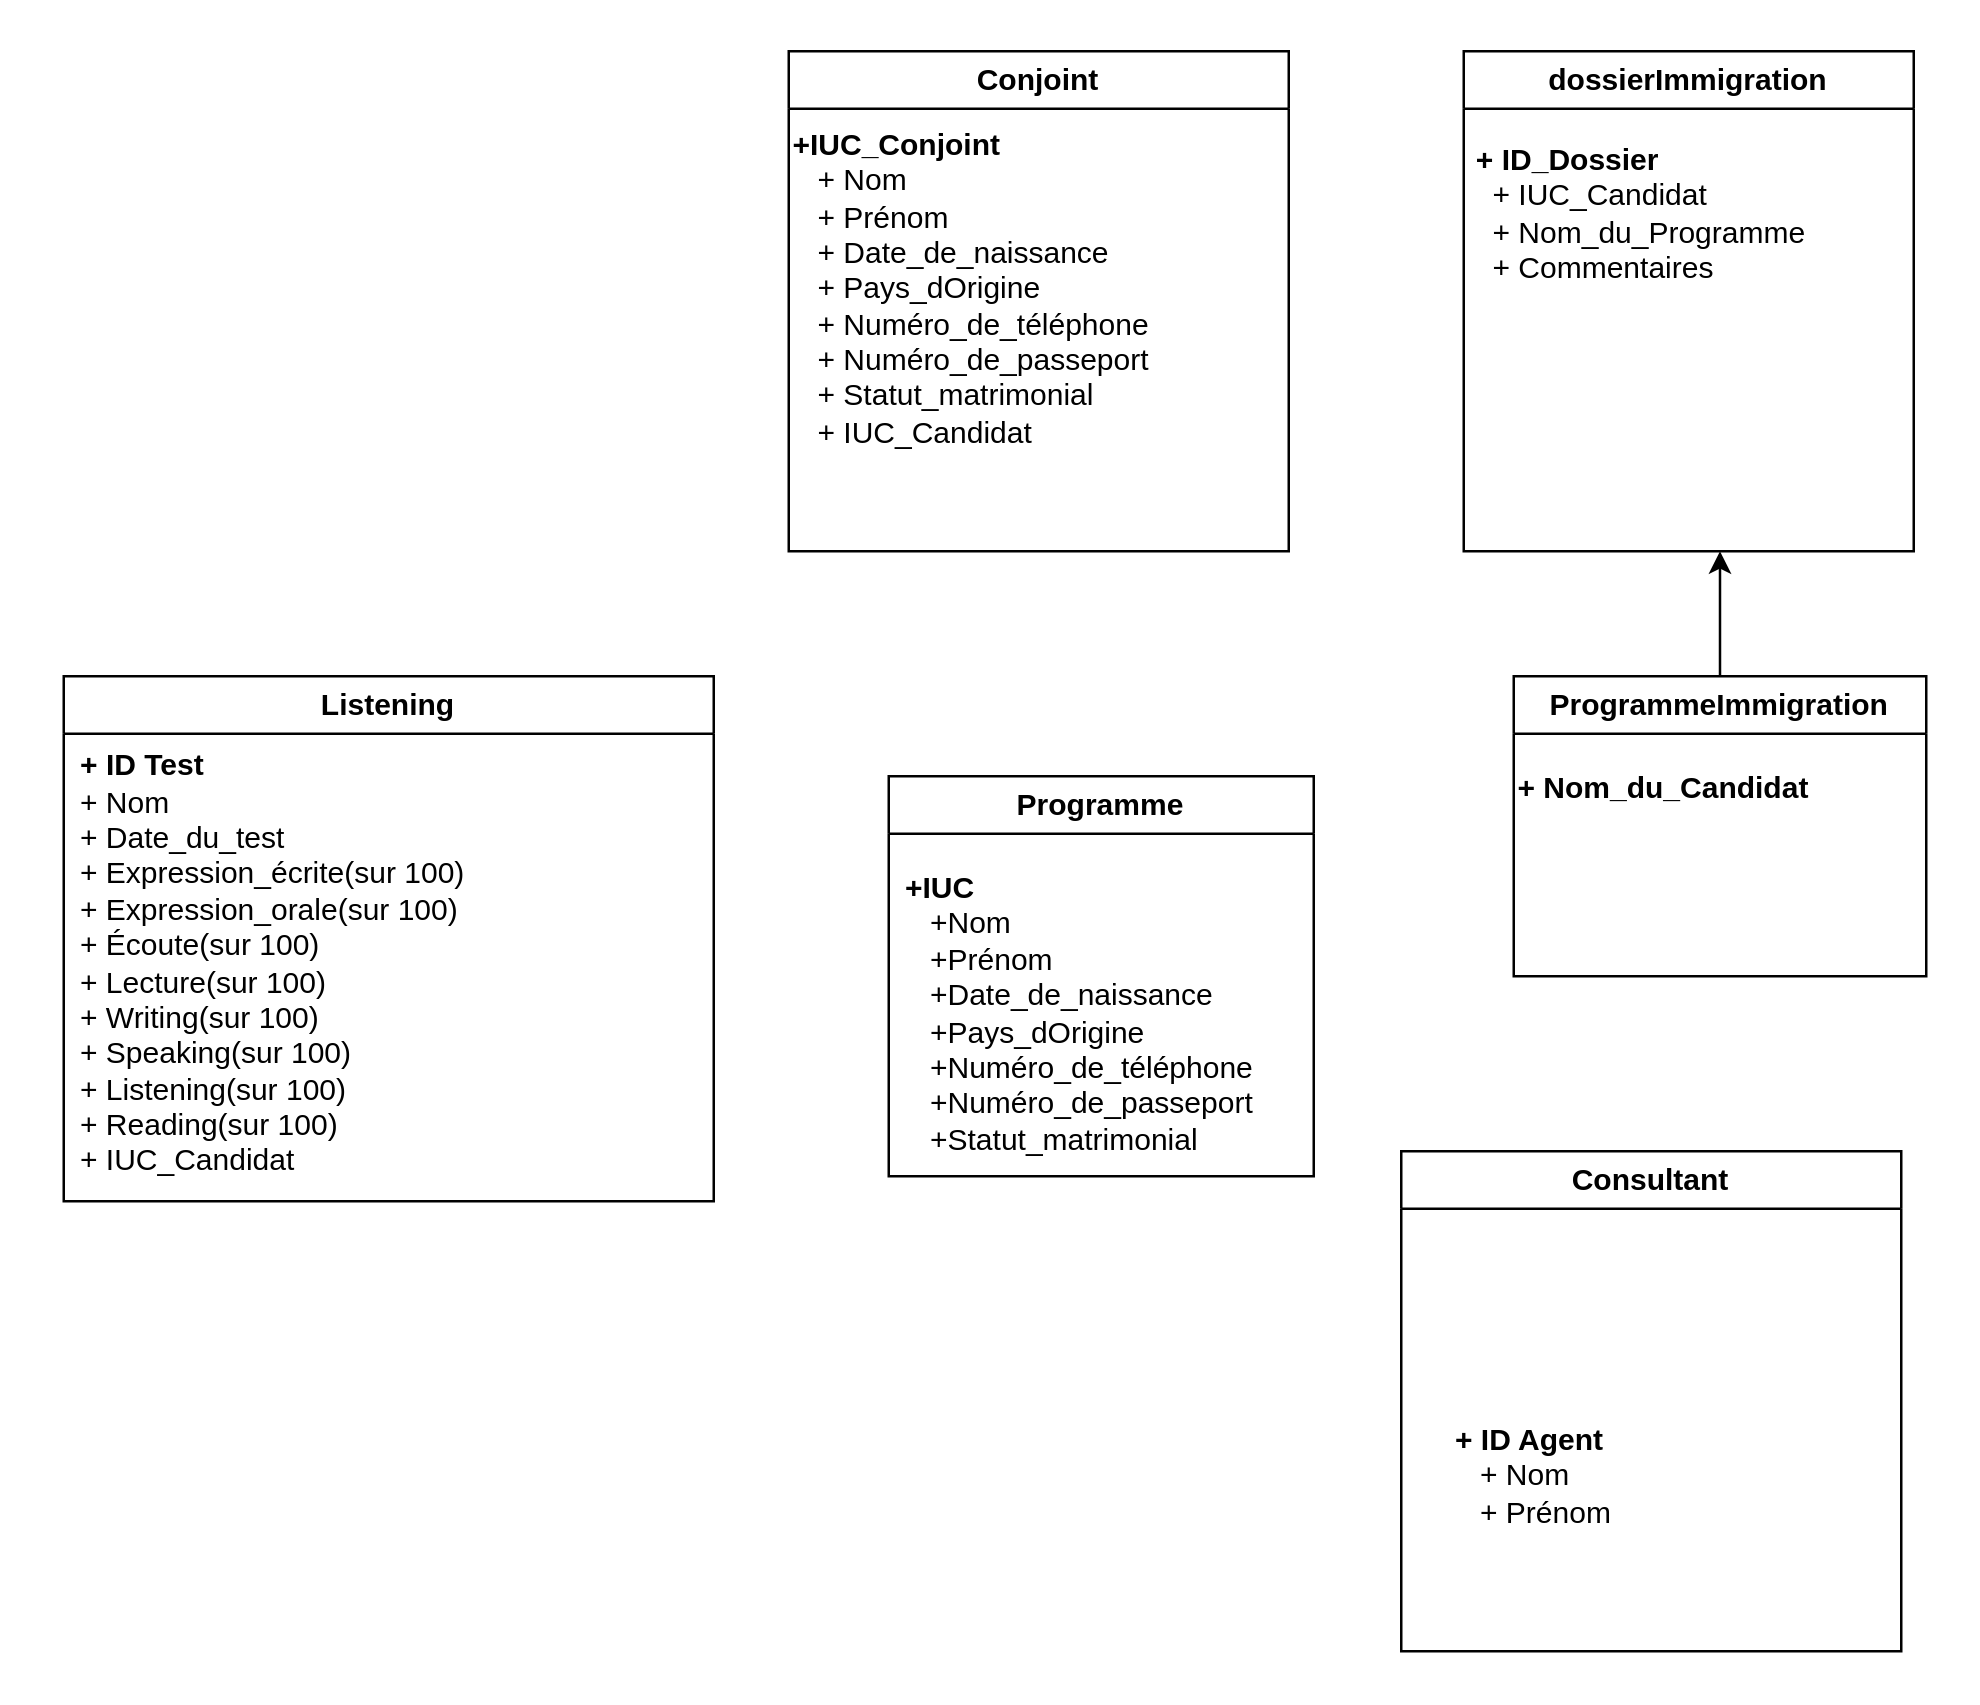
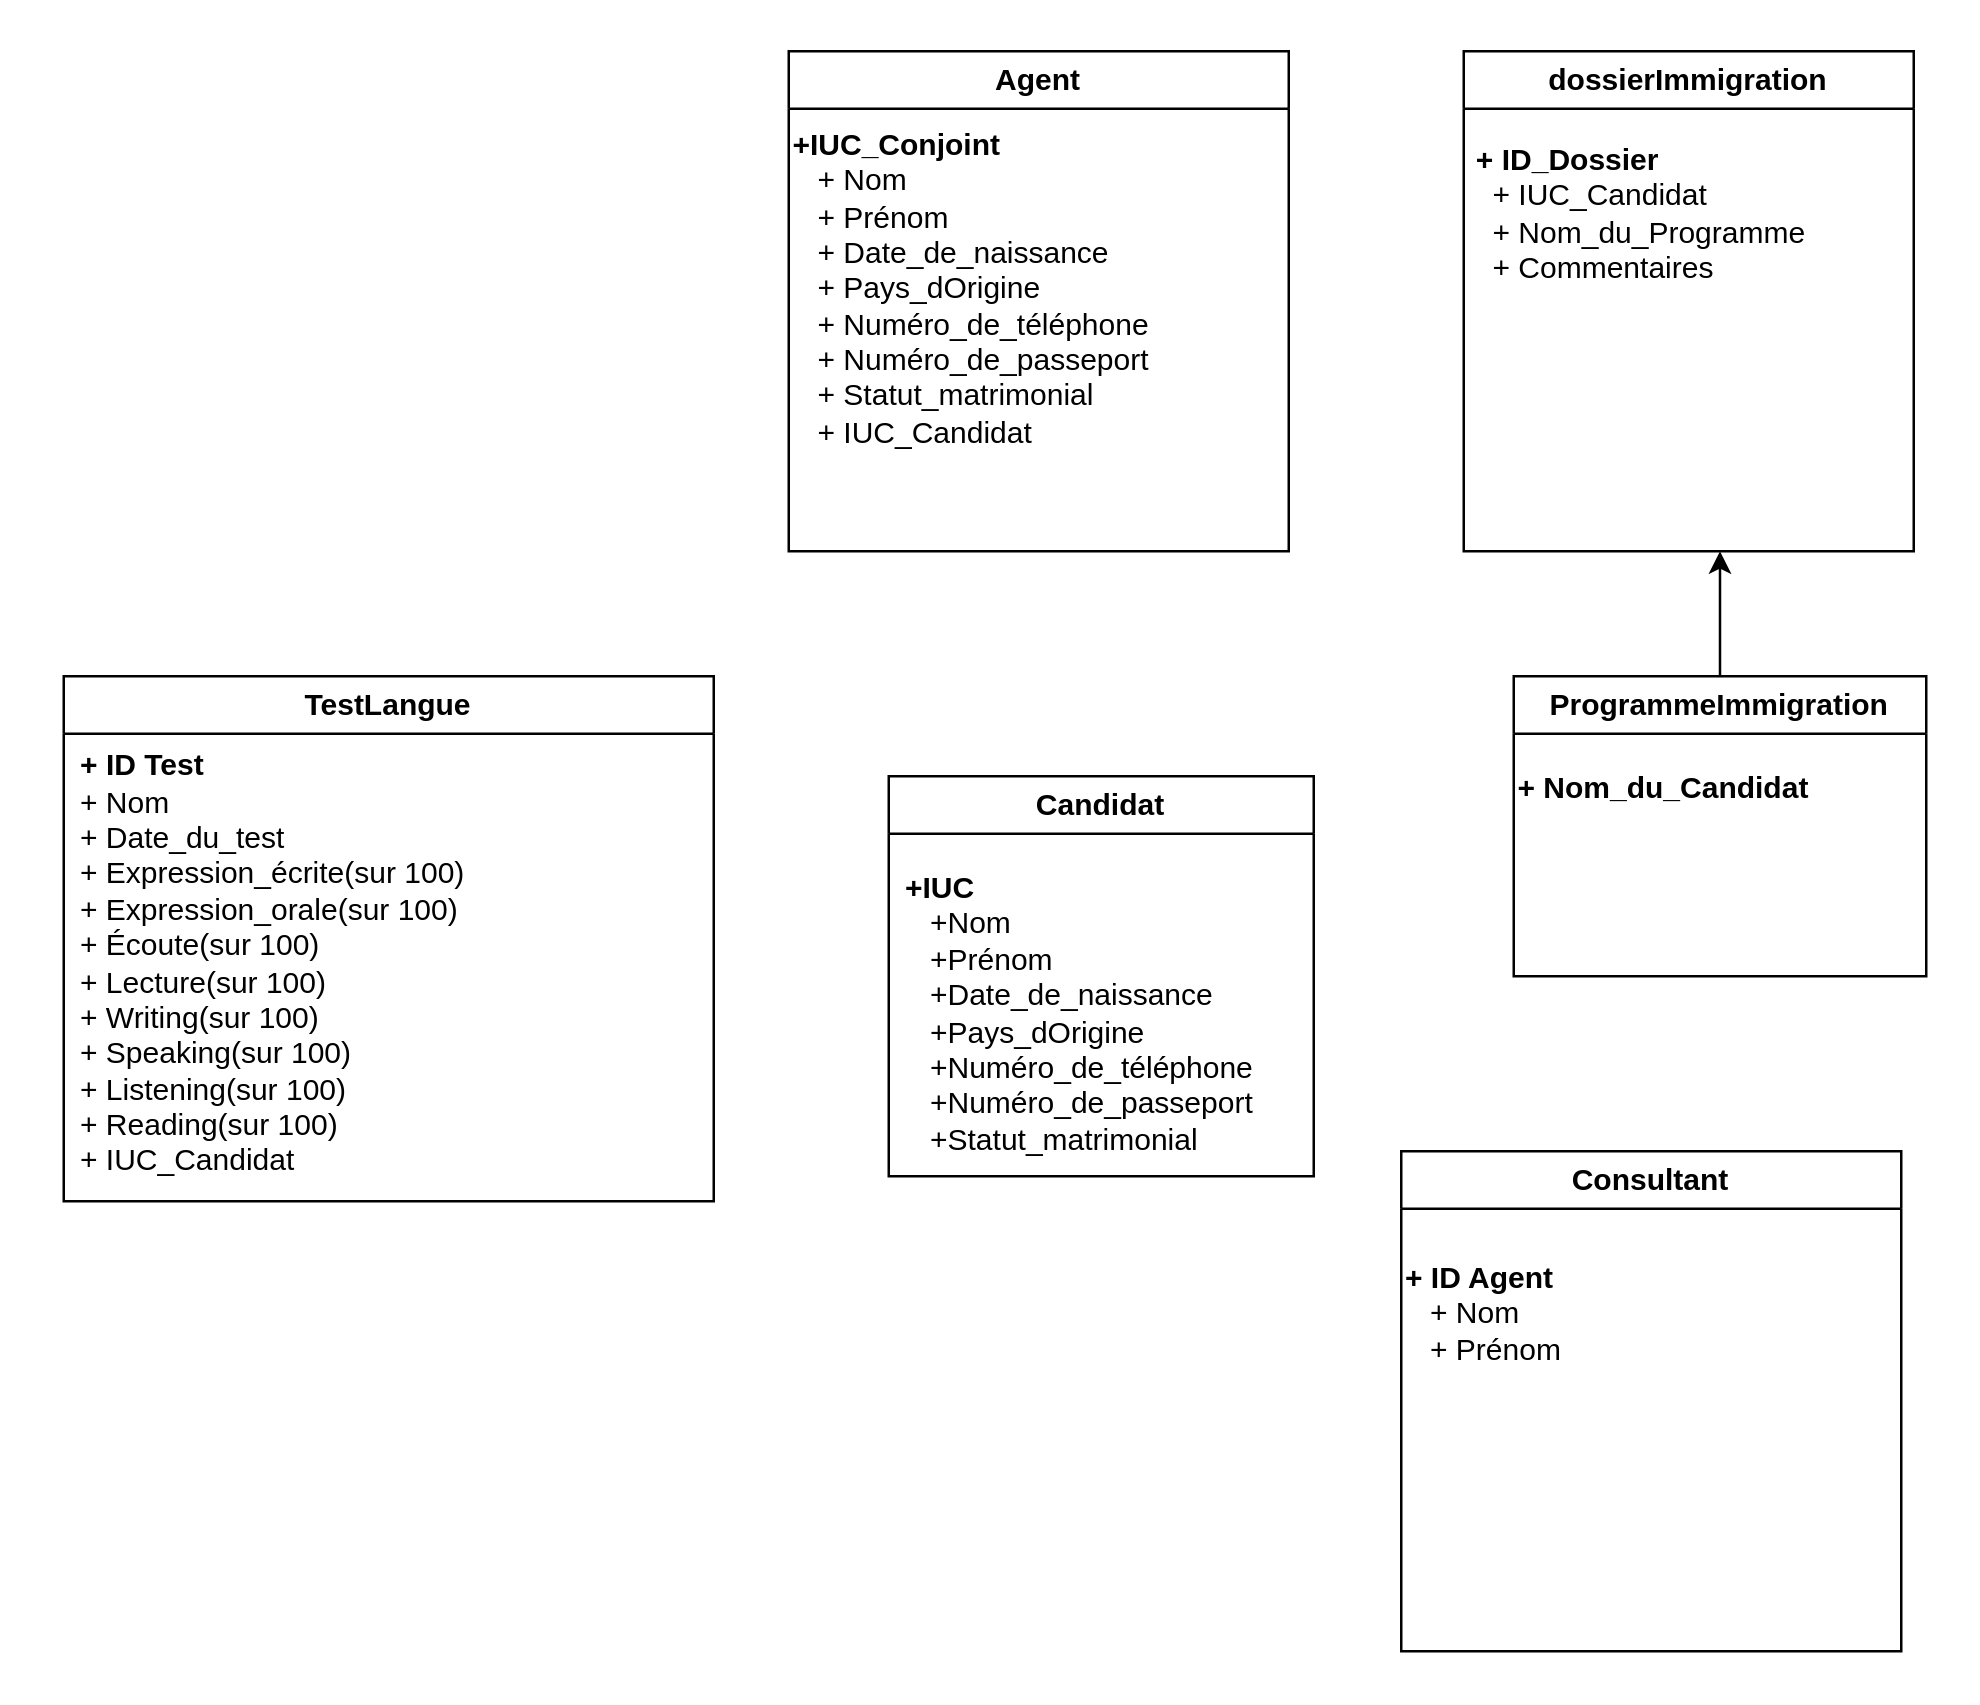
(1039, 81) -> (1039, 81)
(389, 706) -> (389, 706)
(1101, 806) -> (1101, 806)
(1564, 1476) -> (1514, 1314)
